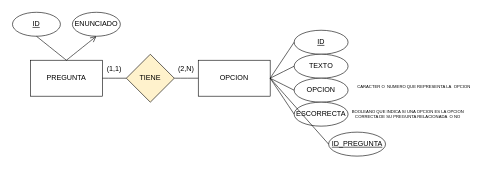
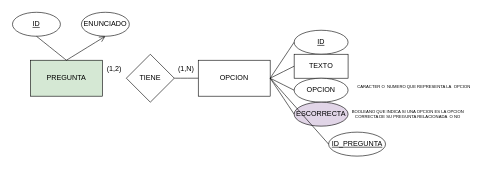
(96, 24) -> (105, 24)
(321, 66) -> (321, 66)
(114, 69) -> (114, 69)
(186, 69) -> (186, 69)
(66, 78) -> (66, 78)
(114, 78) -> none
(150, 78) -> (150, 78)
(321, 114) -> (321, 114)
